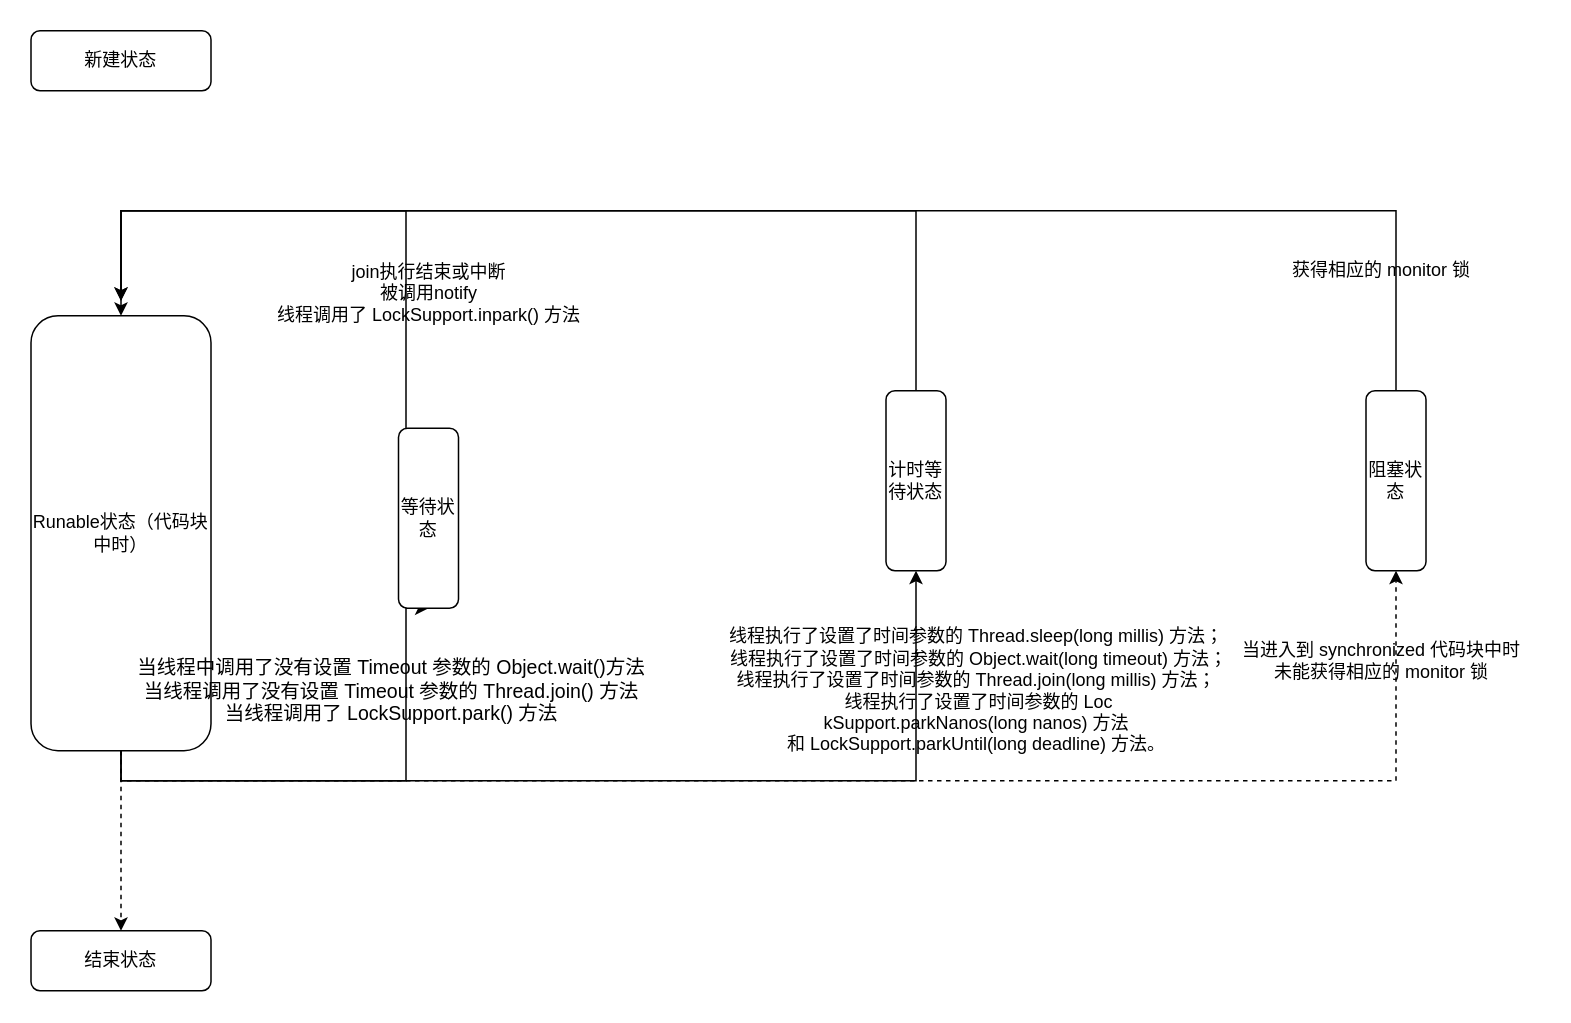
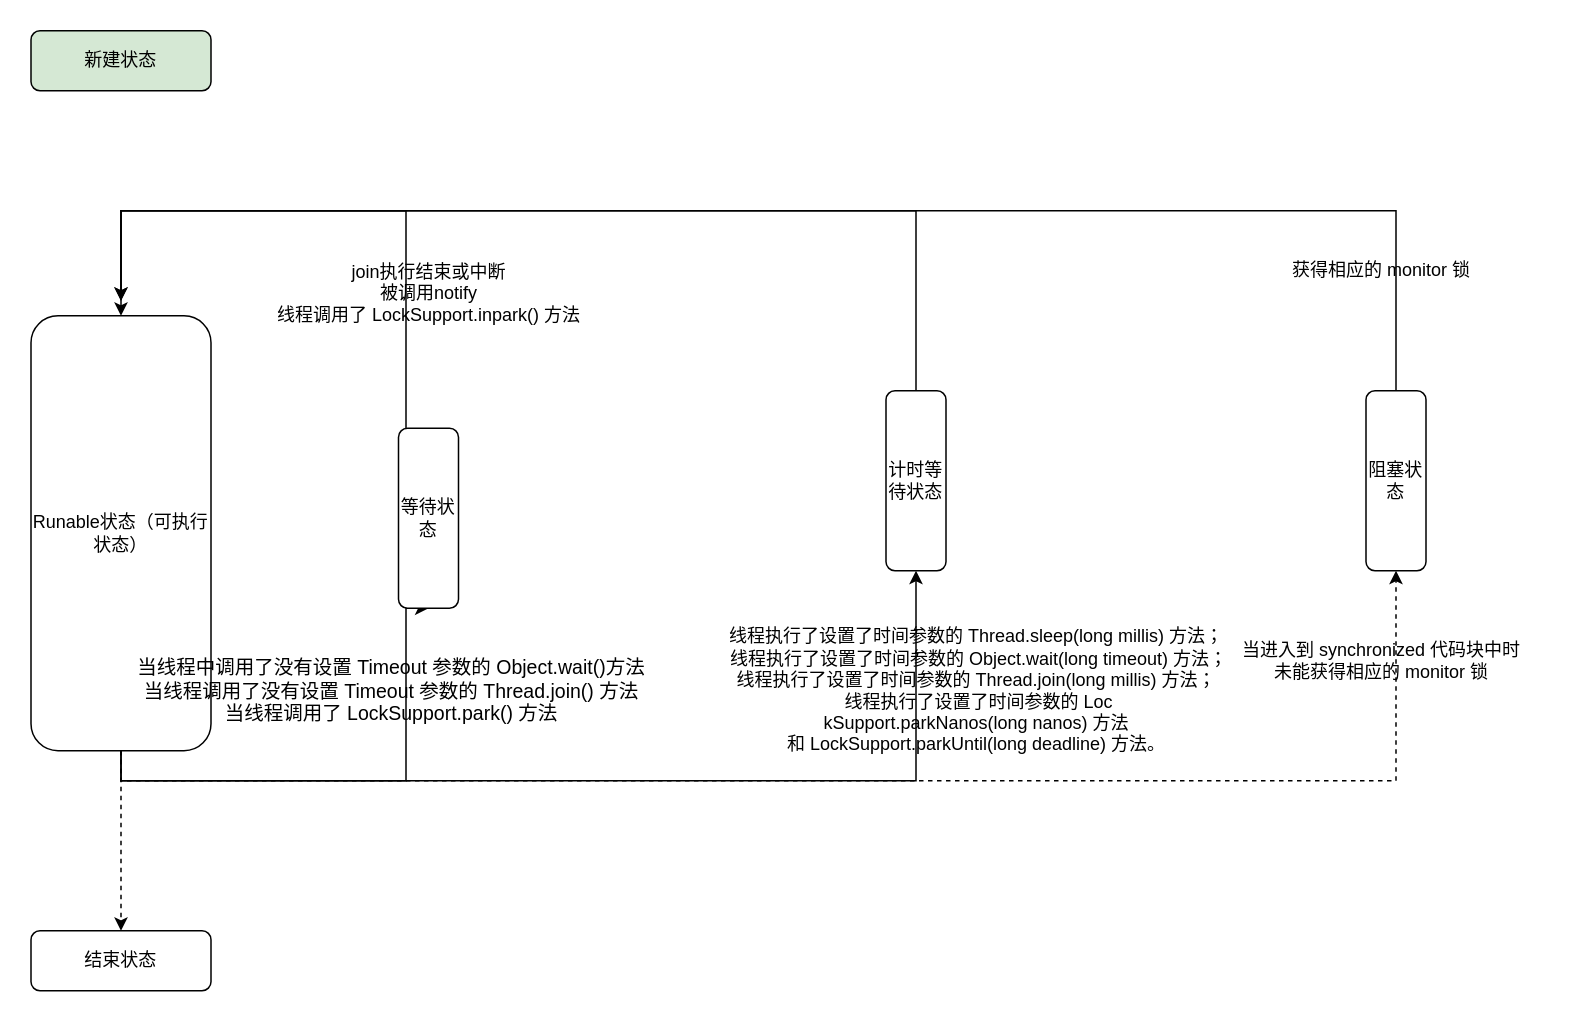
(121, 61) -> (121, 61)
(121, 533) -> (121, 533)
